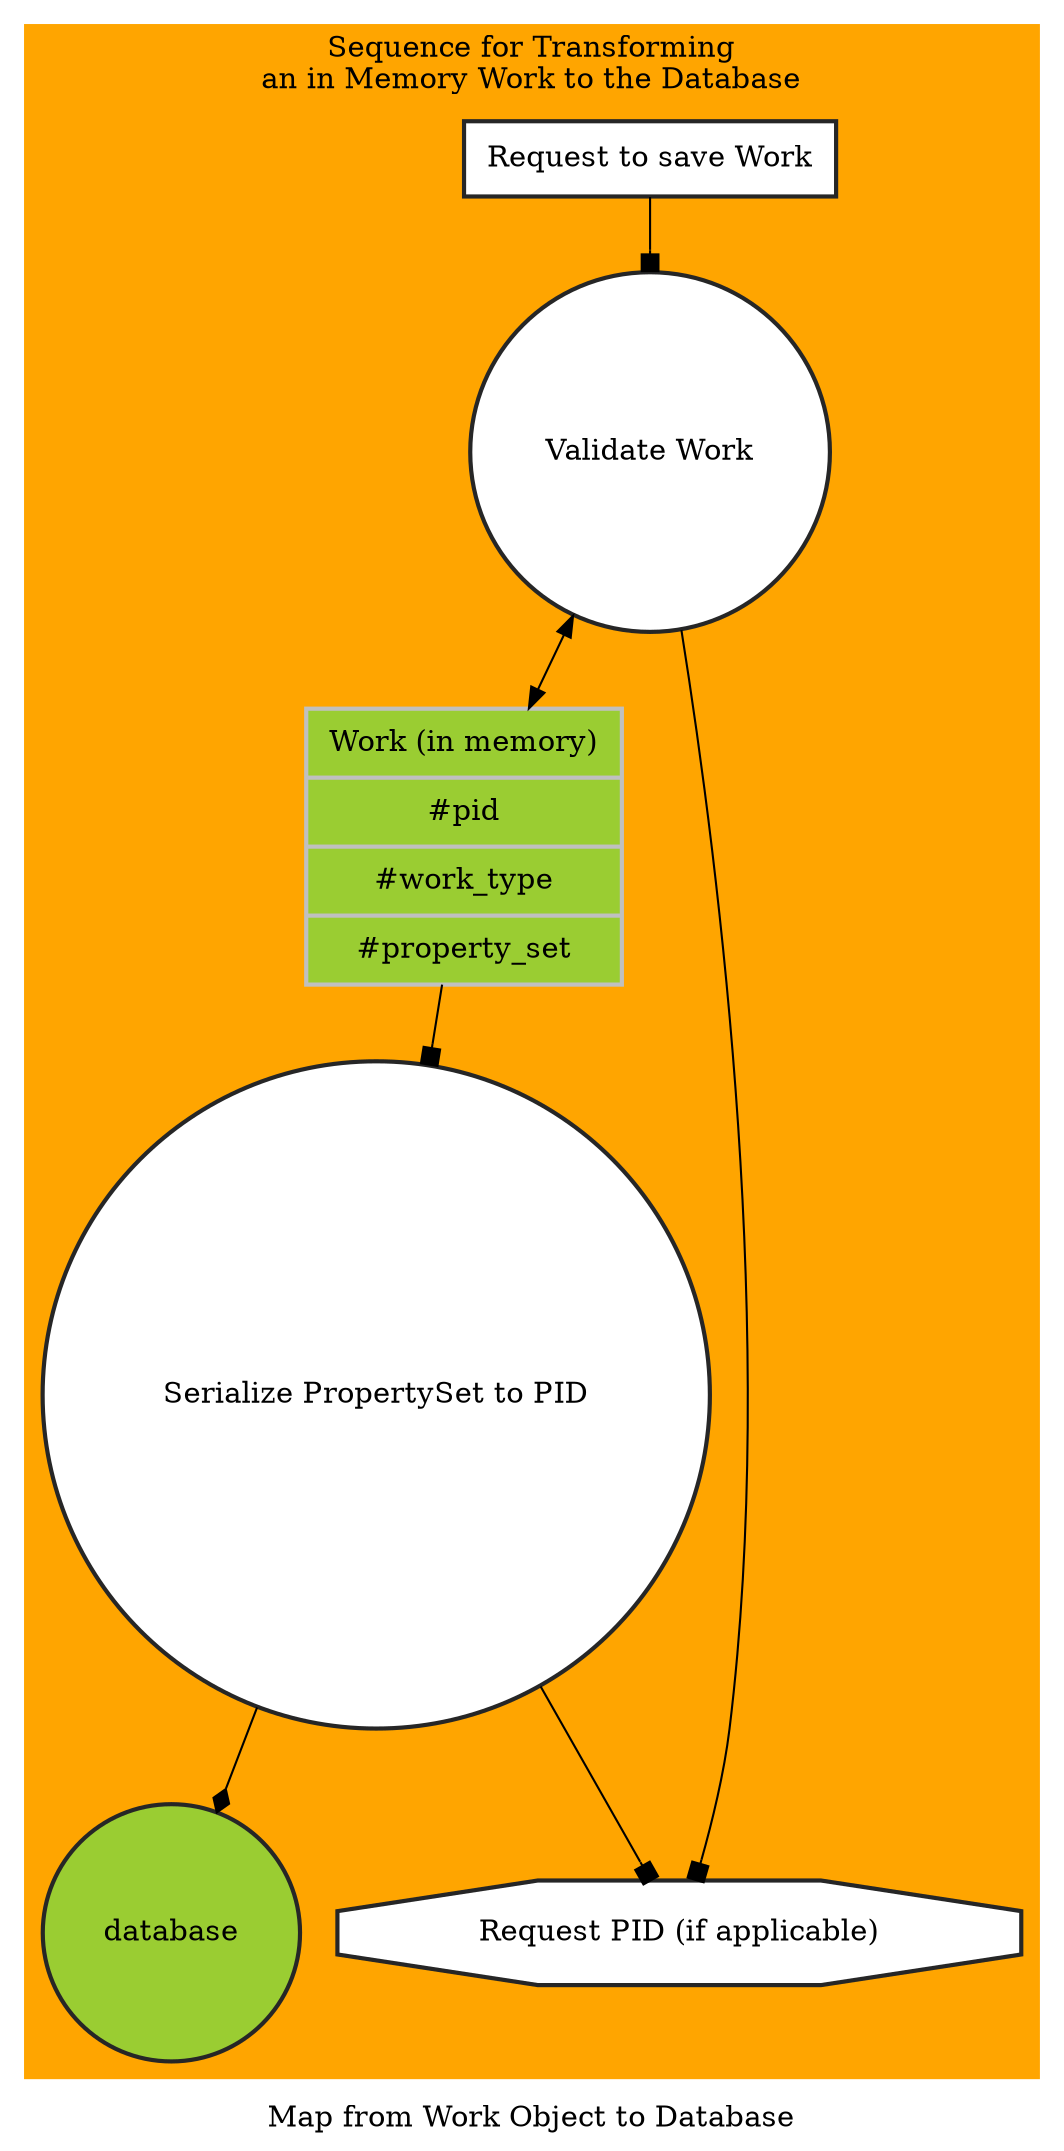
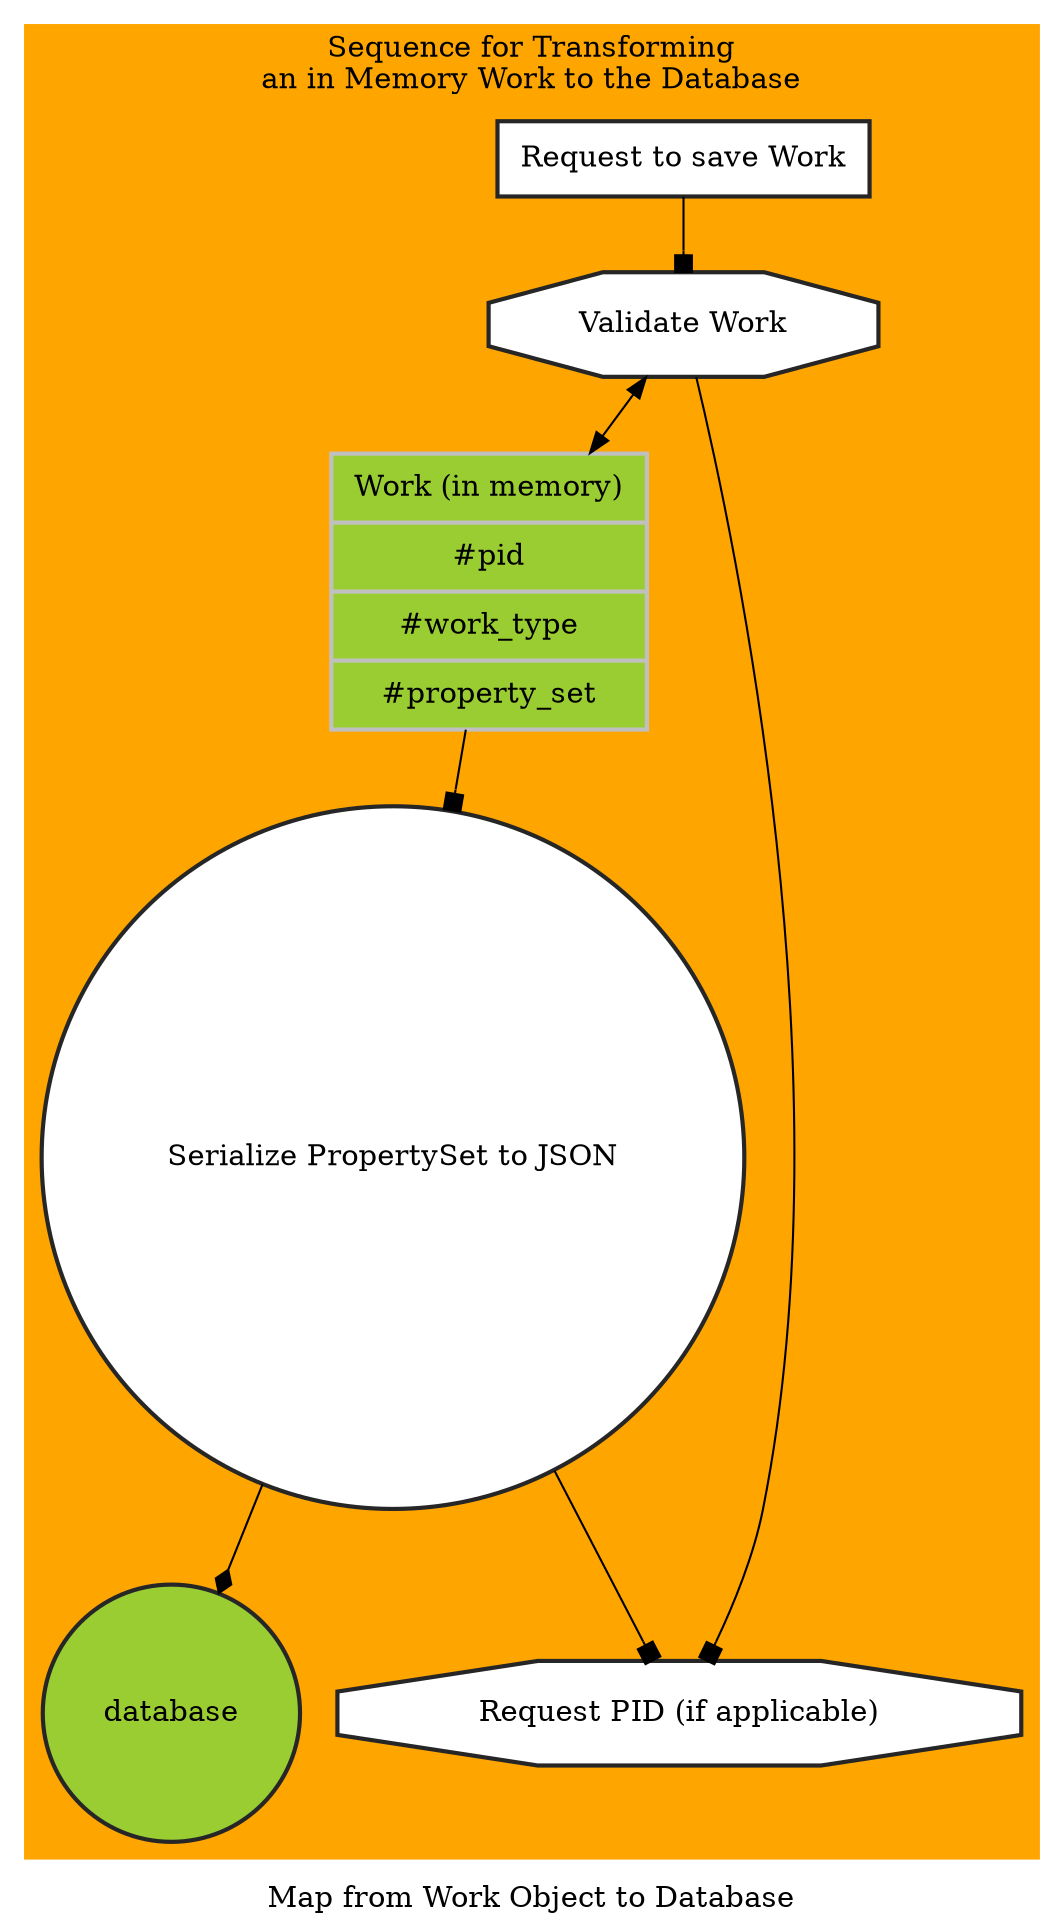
(650, 452) -> (684, 325)
(376, 1395) -> (393, 1158)
